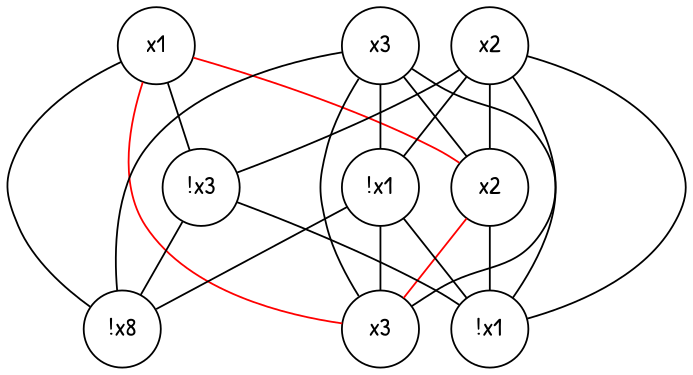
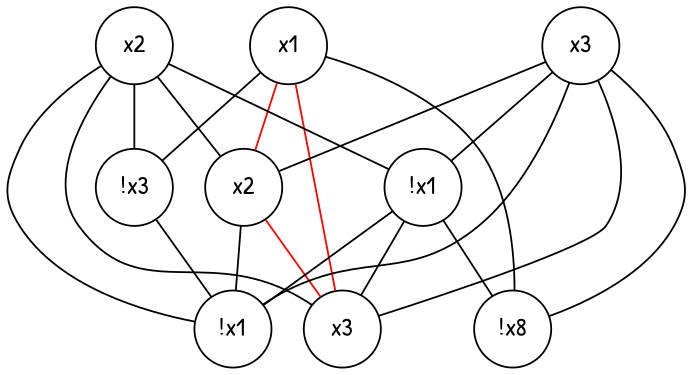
(161, 260) -> none
